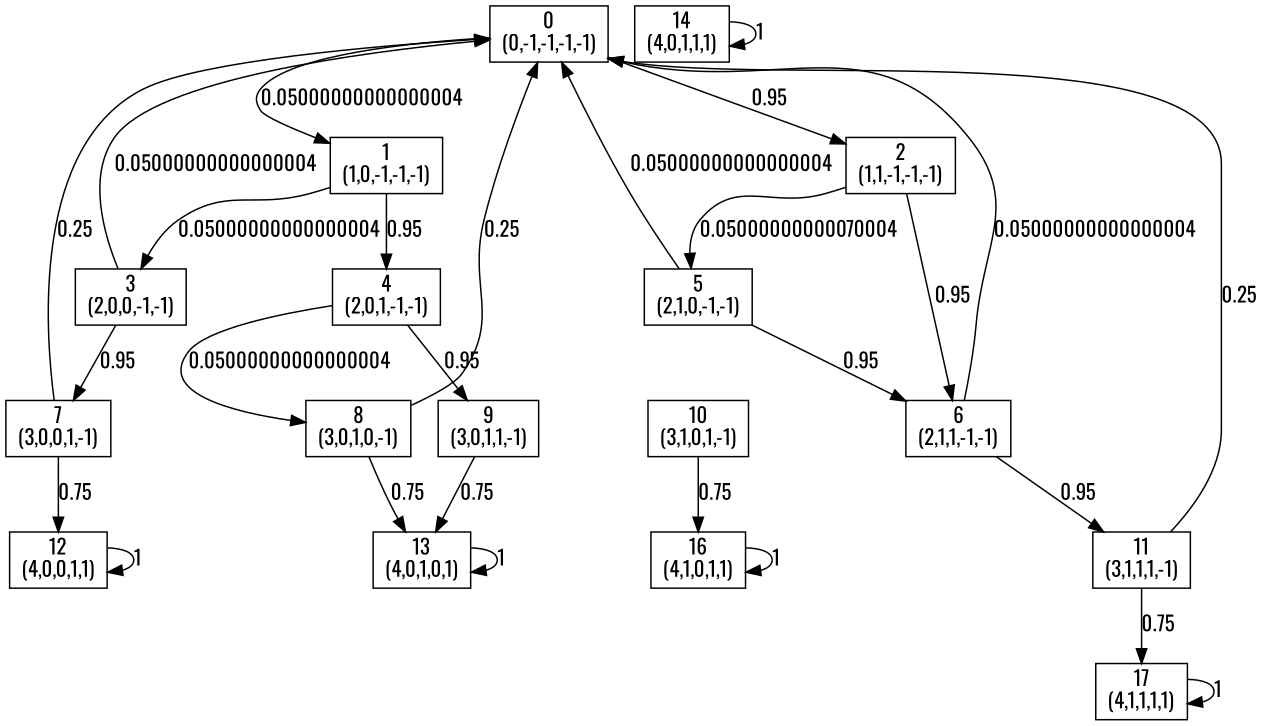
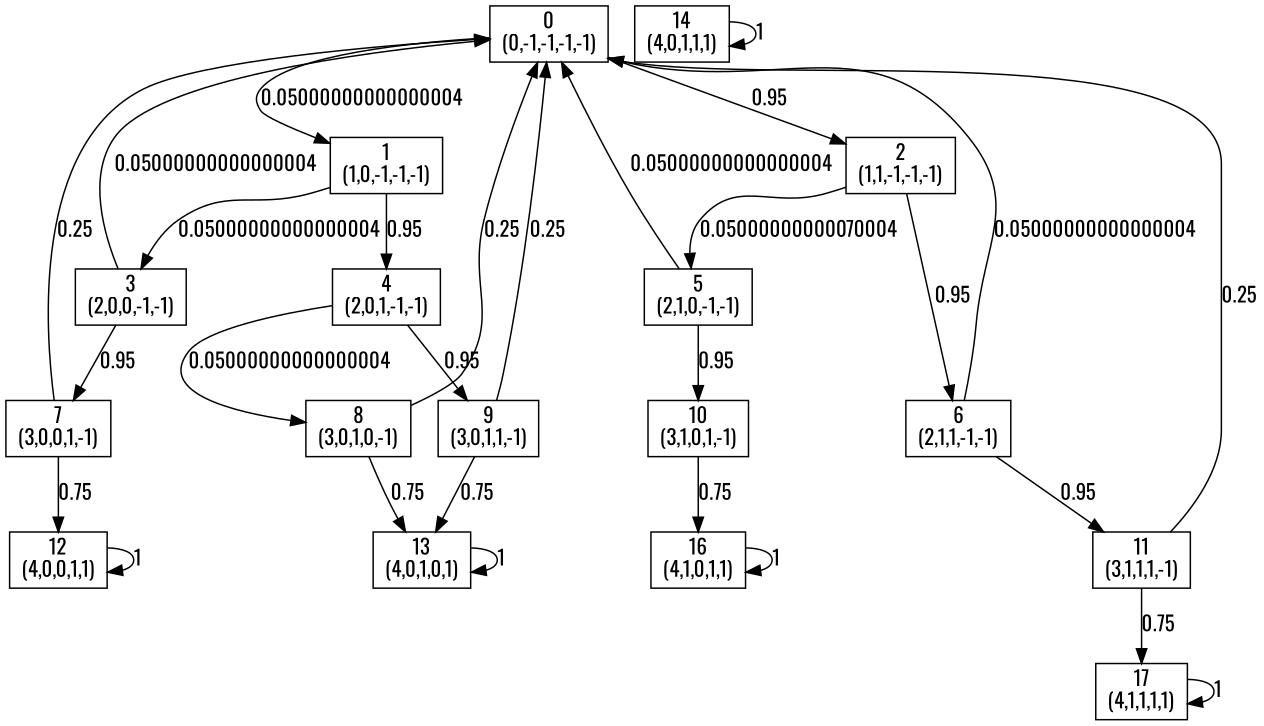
none -> (526, 240)
(822, 360) -> (698, 355)
